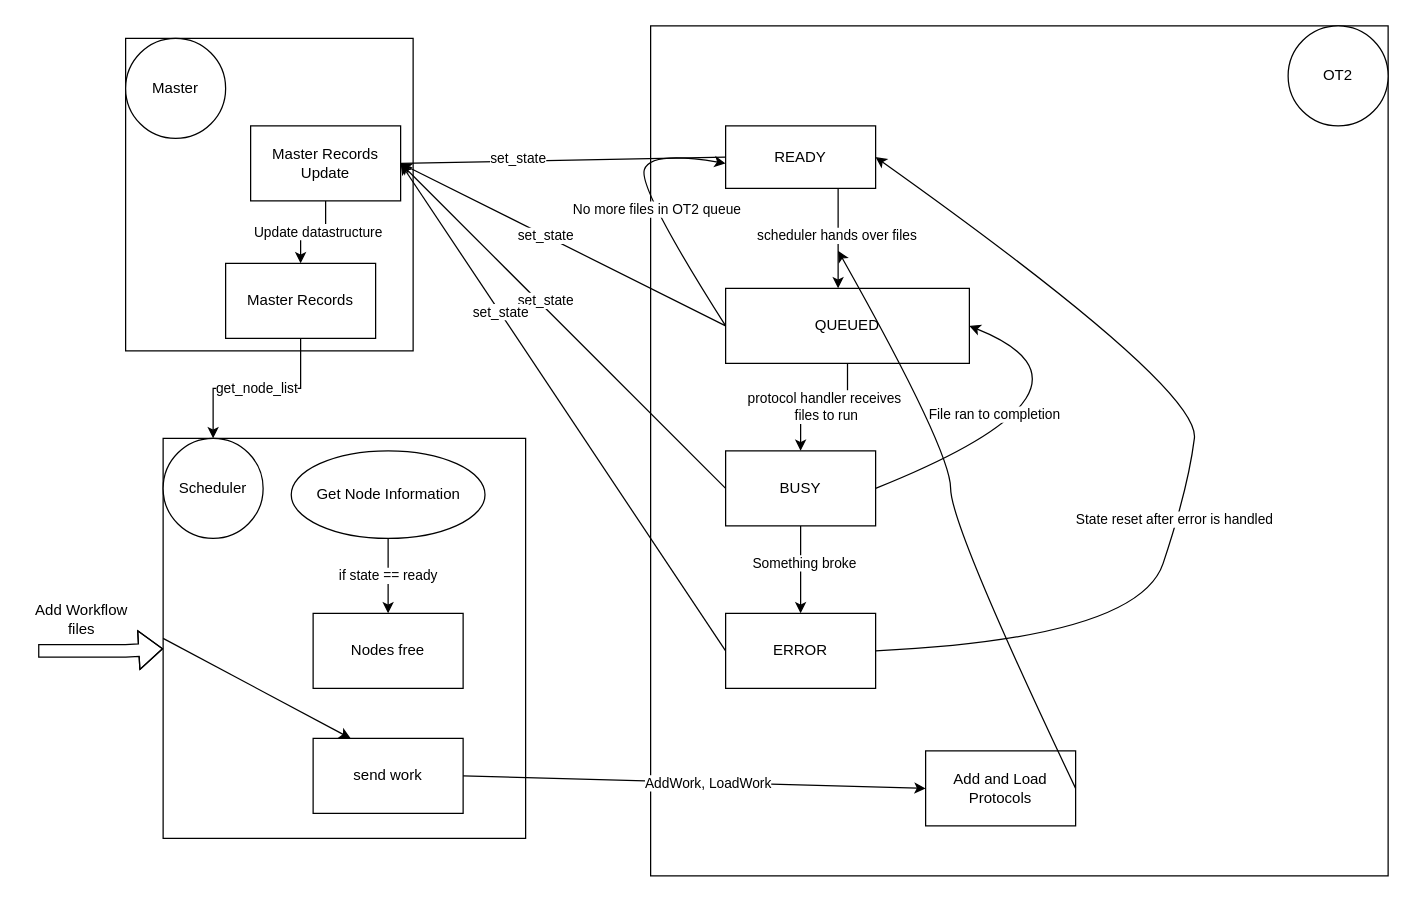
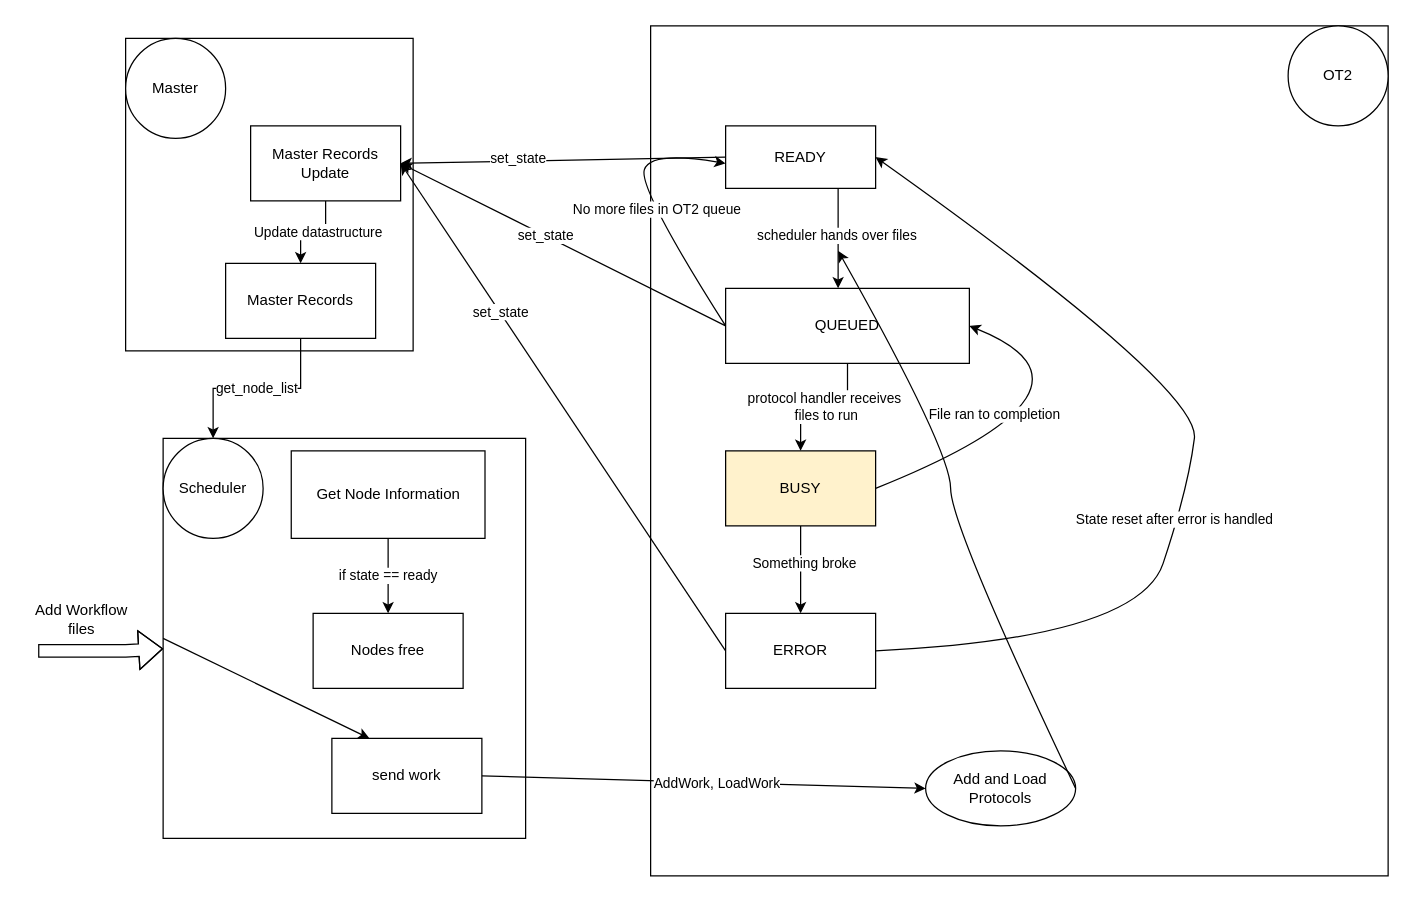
(406, 163) -> (410, 163)
(567, 329) -> none
(801, 488) -> (801, 488)
(388, 494) -> (388, 494)
(388, 776) -> (407, 776)
(1001, 788) -> (1001, 788)
